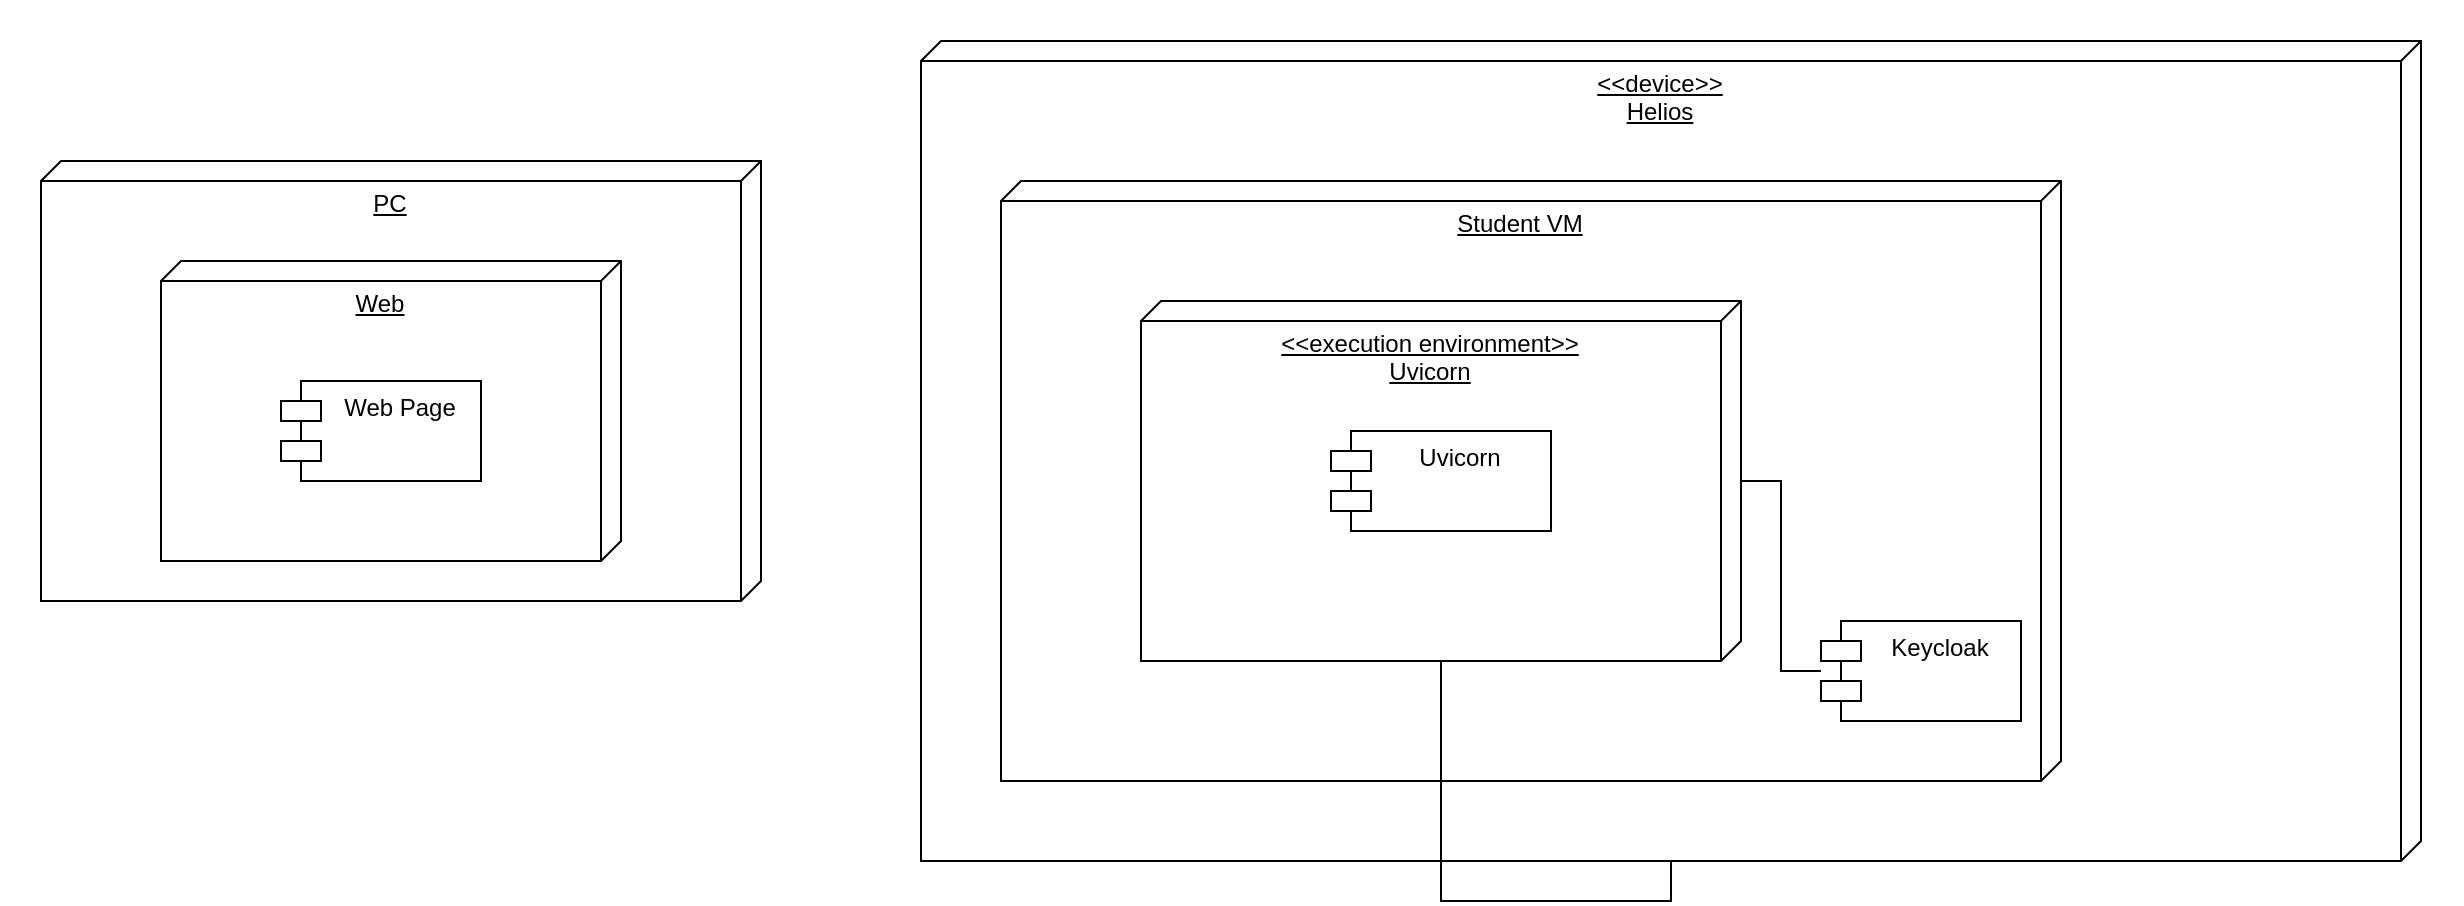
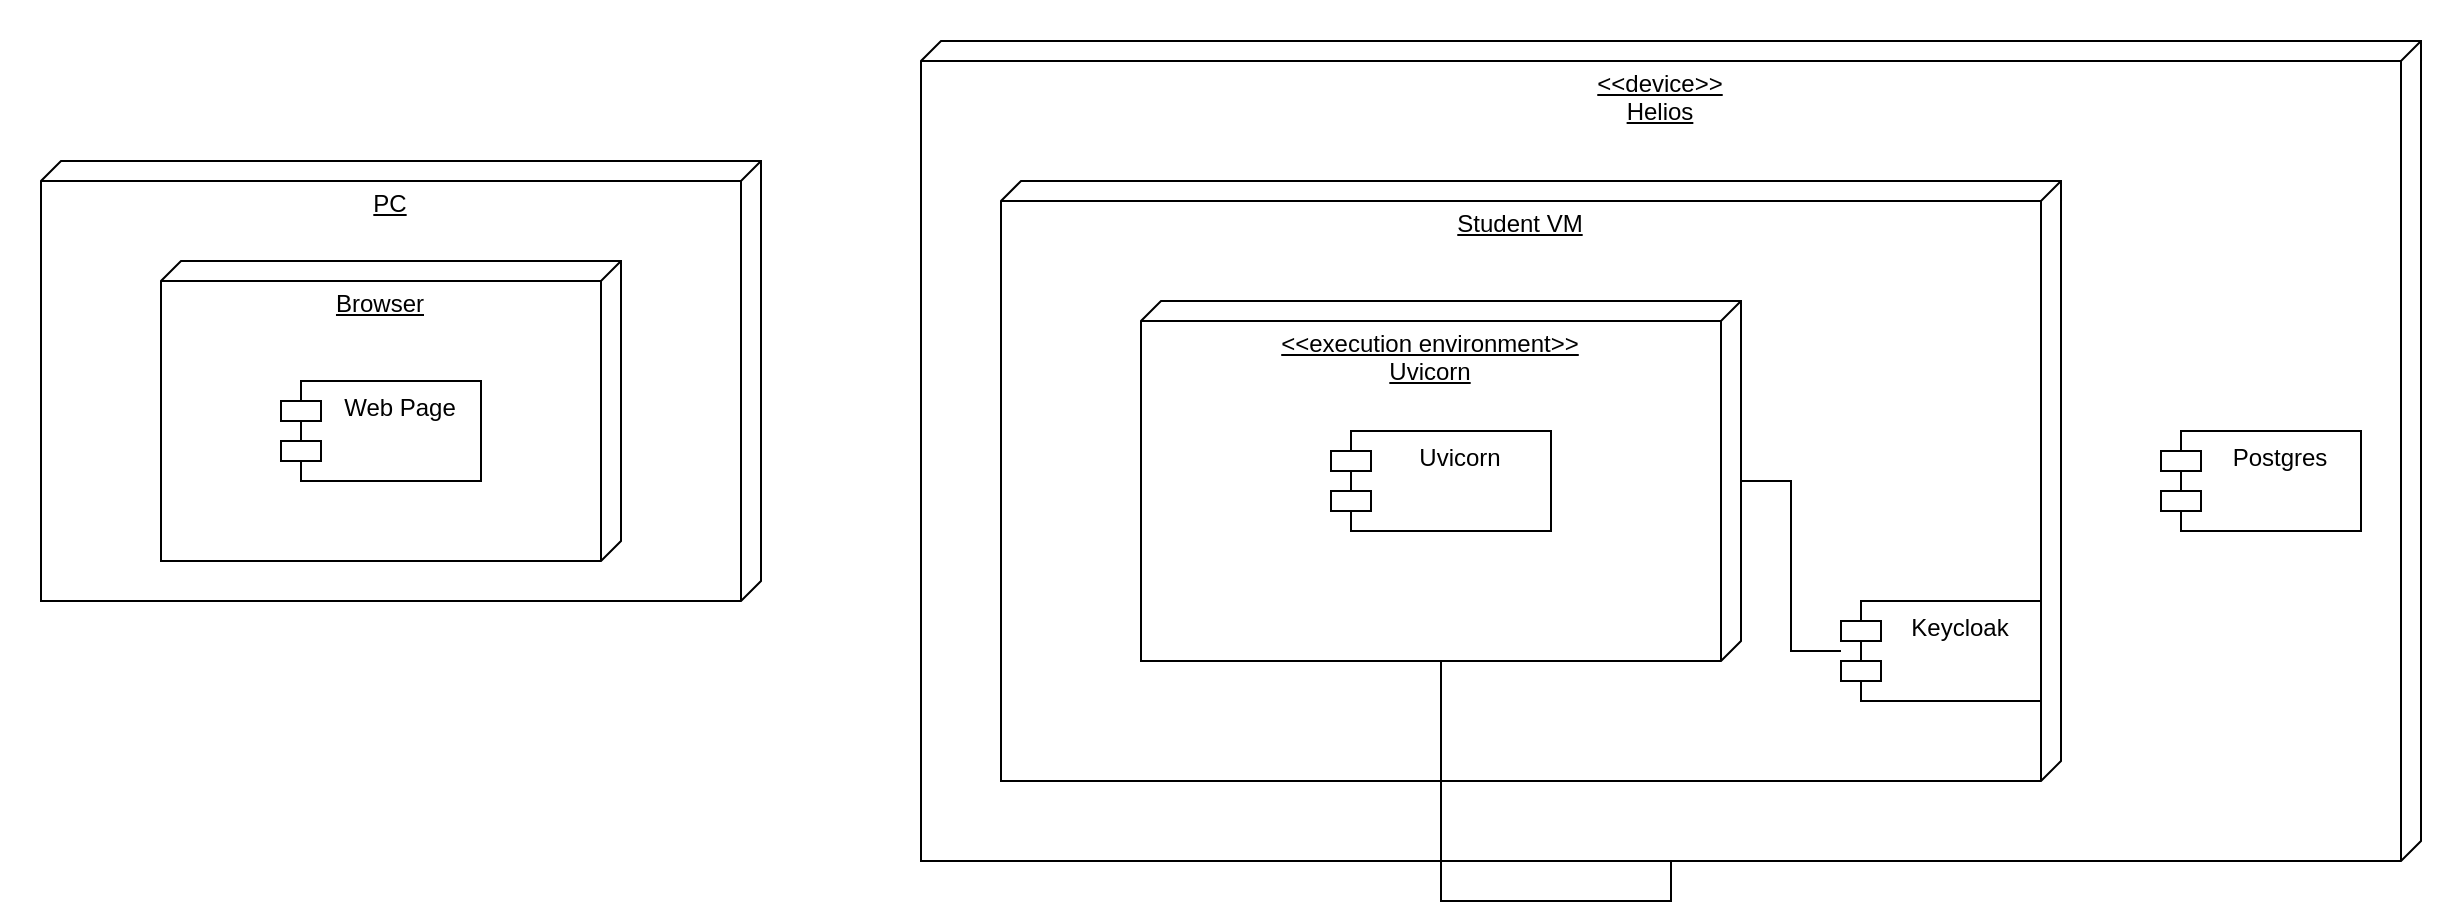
(381, 305) -> (381, 305)
none -> (2261, 481)
(1921, 671) -> (1941, 651)
